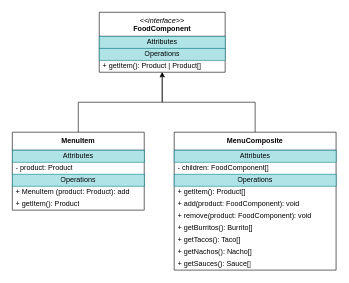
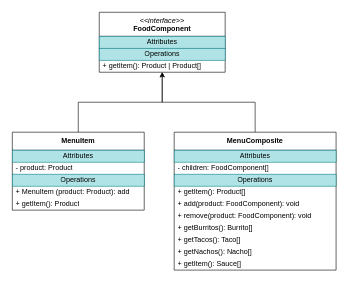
(219, 264) -> (215, 264)
